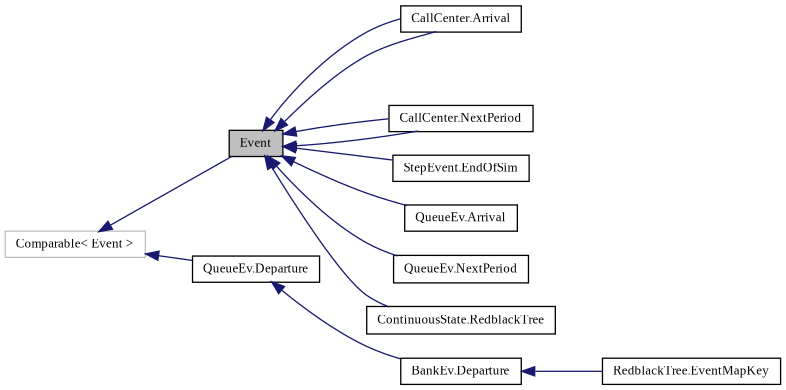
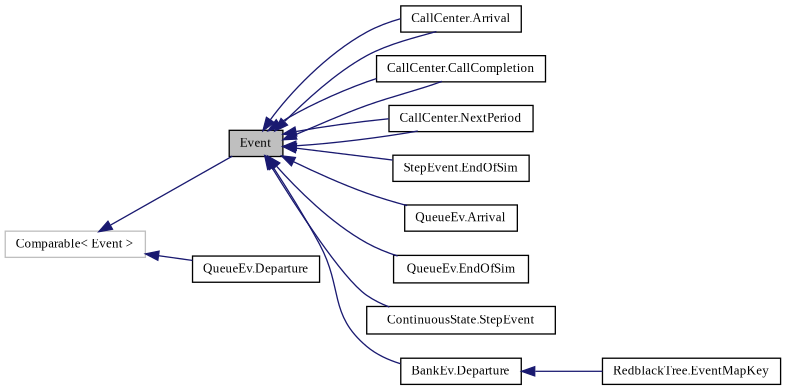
none -> (461, 69)
(461, 269) -> (461, 269)
(461, 320) -> (461, 320)
(338, 331) -> (331, 273)
